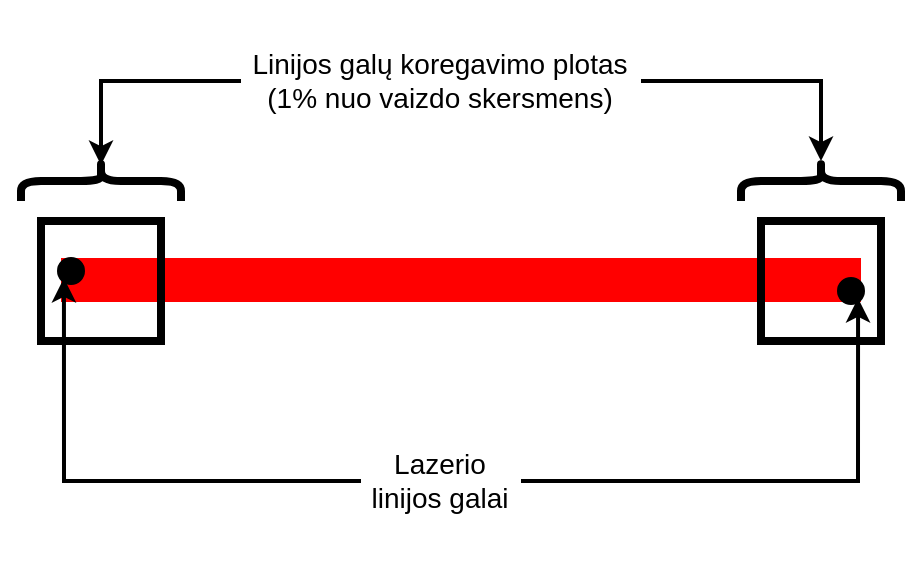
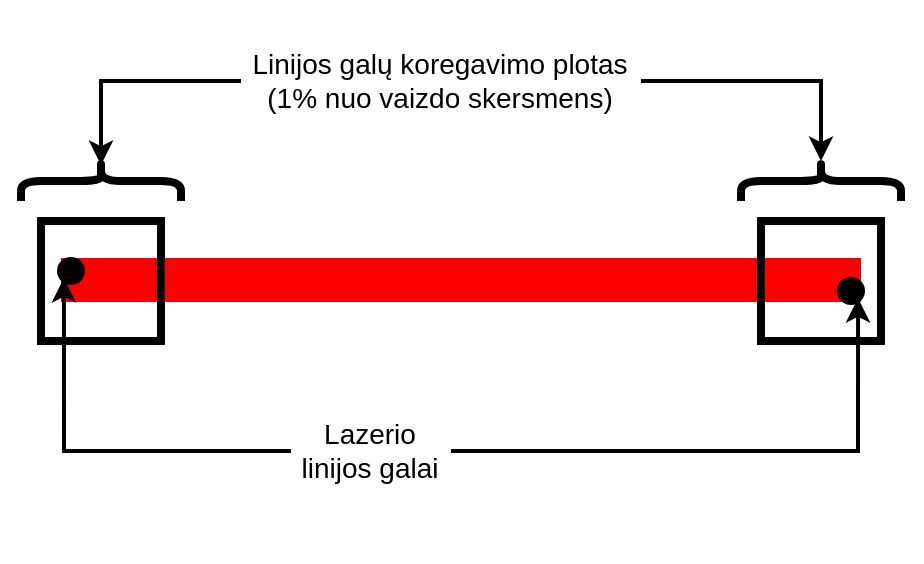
(441, 481) -> (371, 451)
